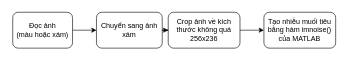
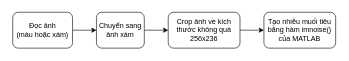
(129, 30) -> (120, 30)
